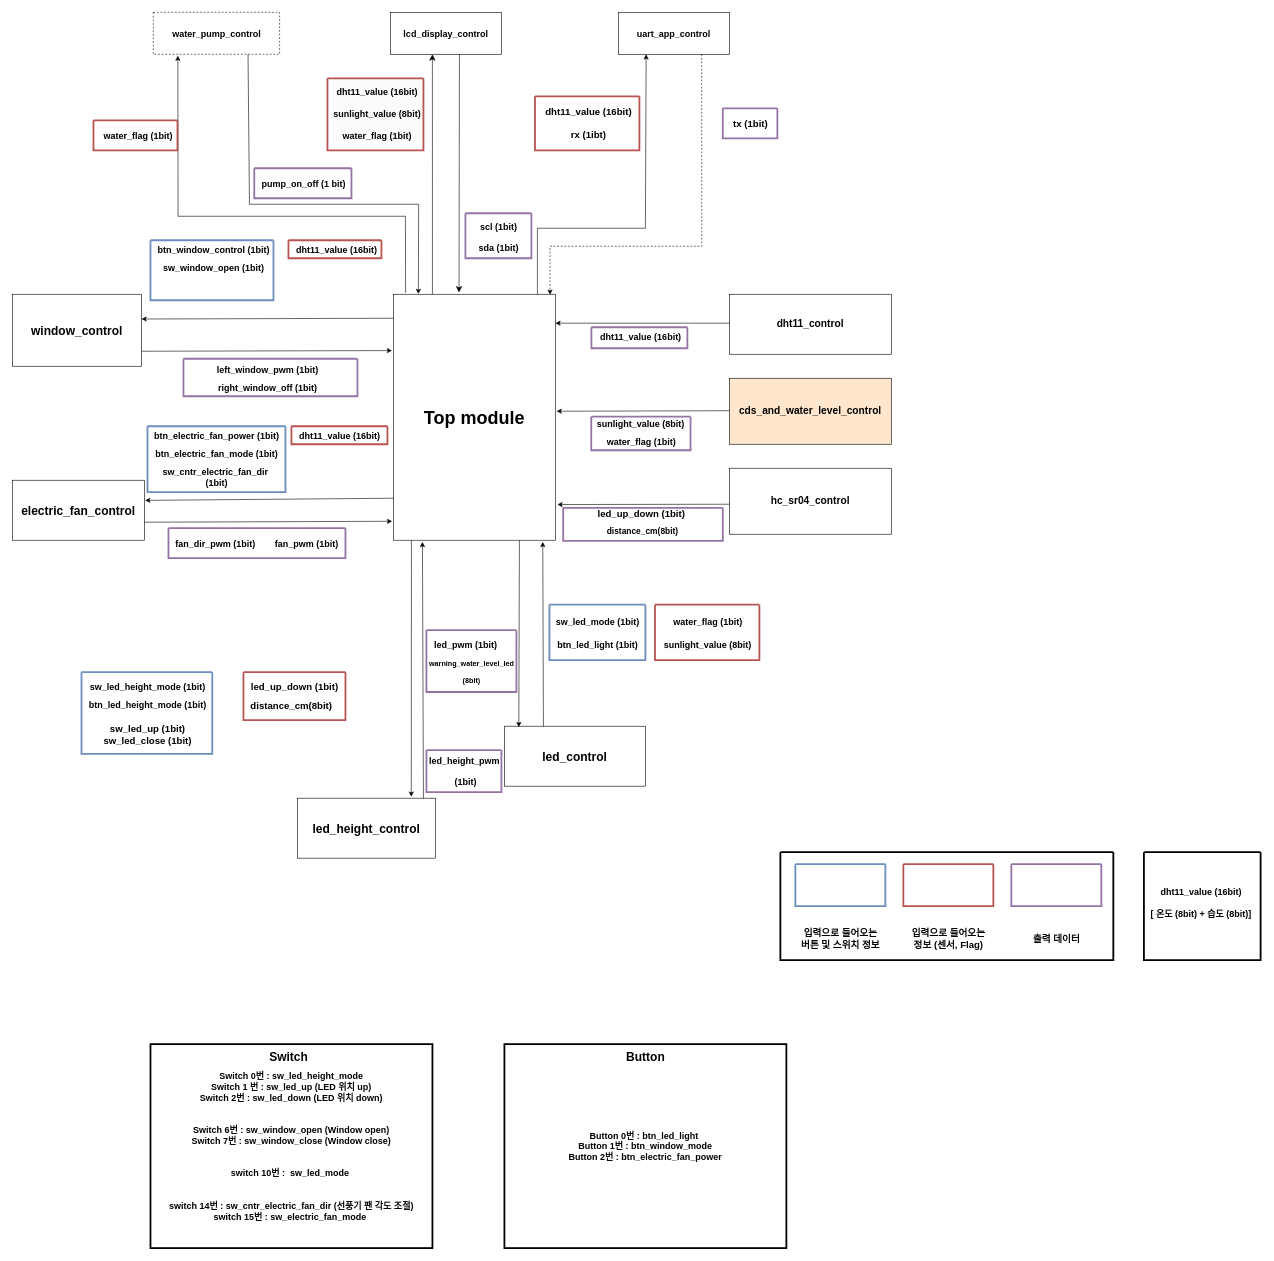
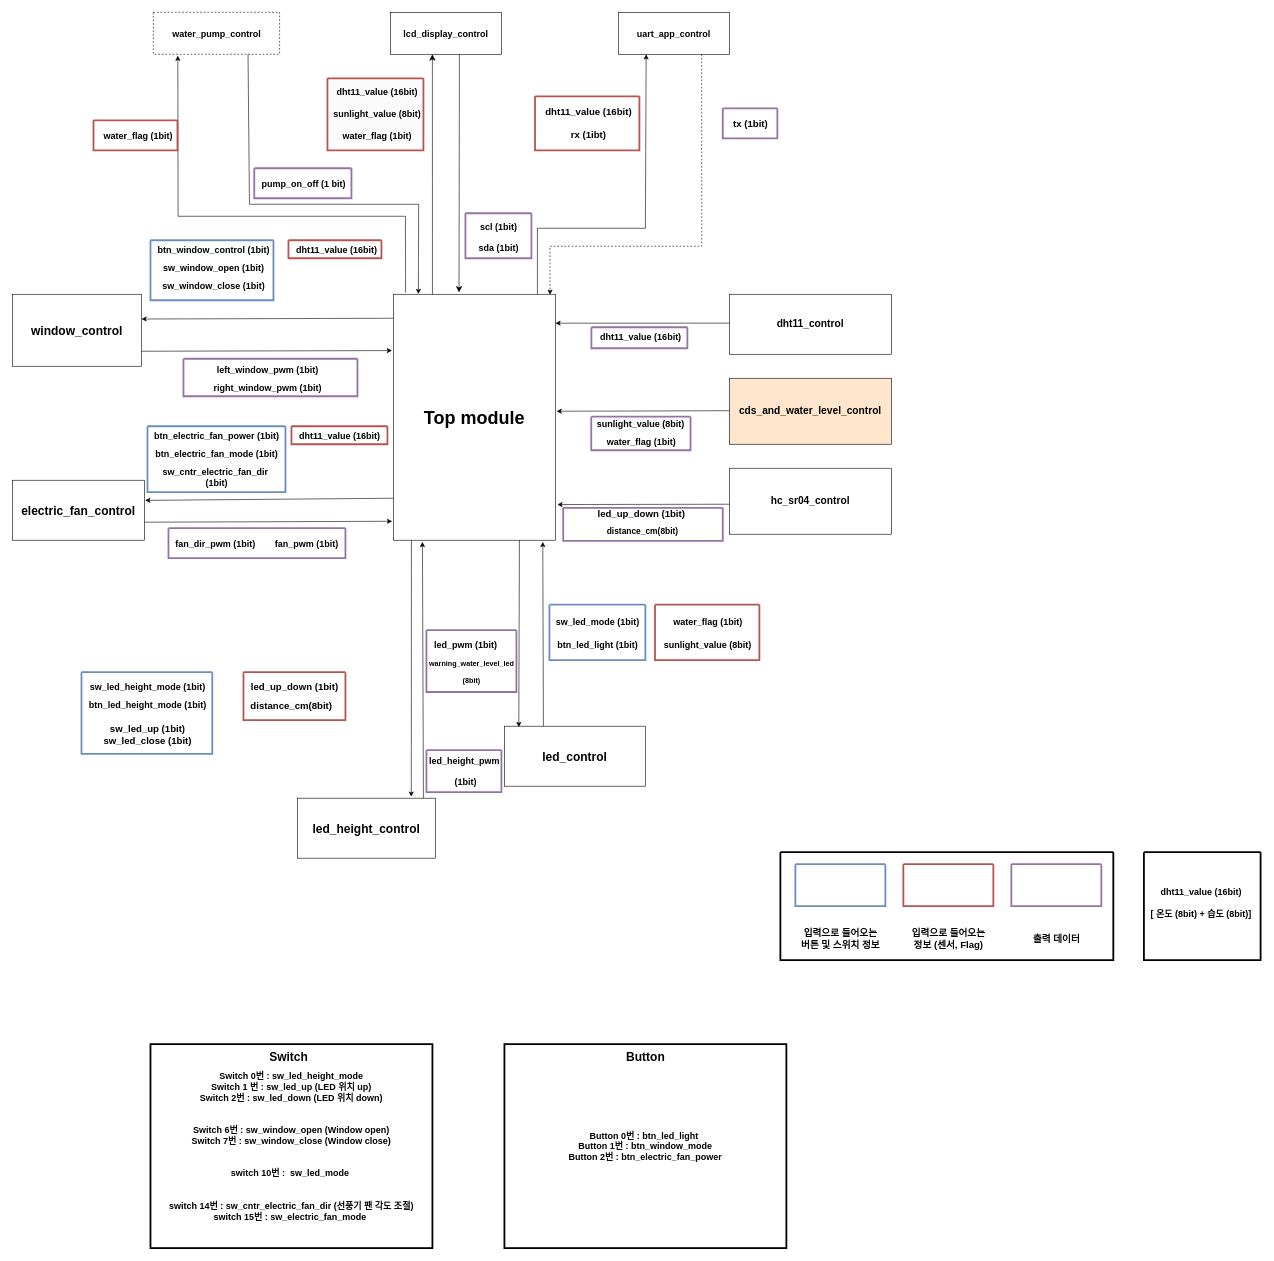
none -> (213, 285)
(268, 387) -> (268, 387)
